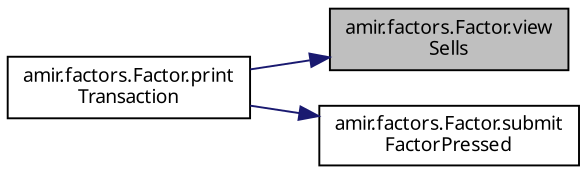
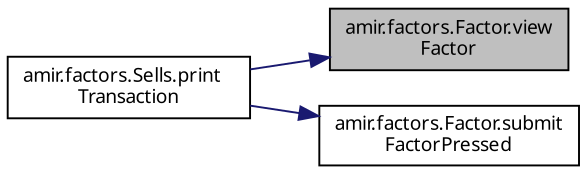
(449, 39) -> (449, 39)
(129, 88) -> (129, 88)
